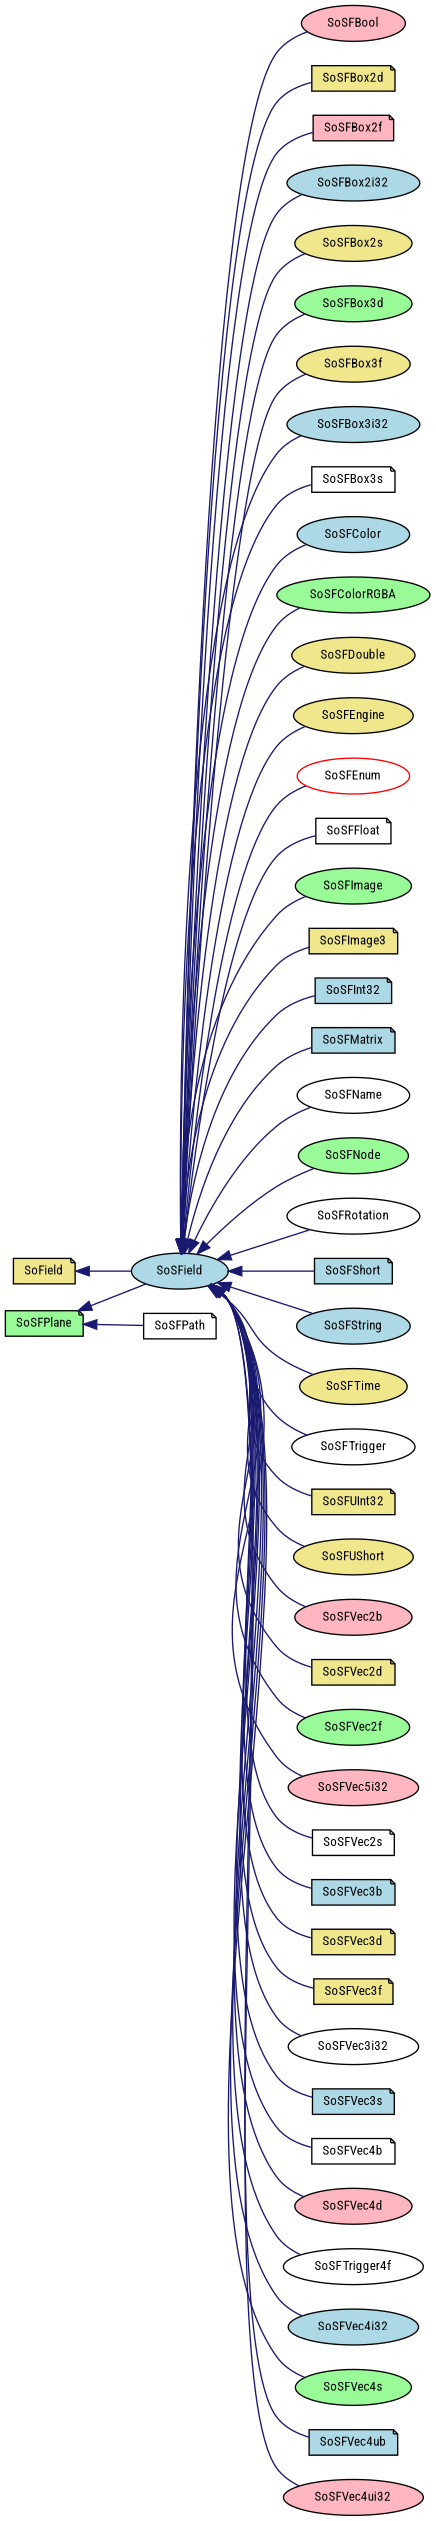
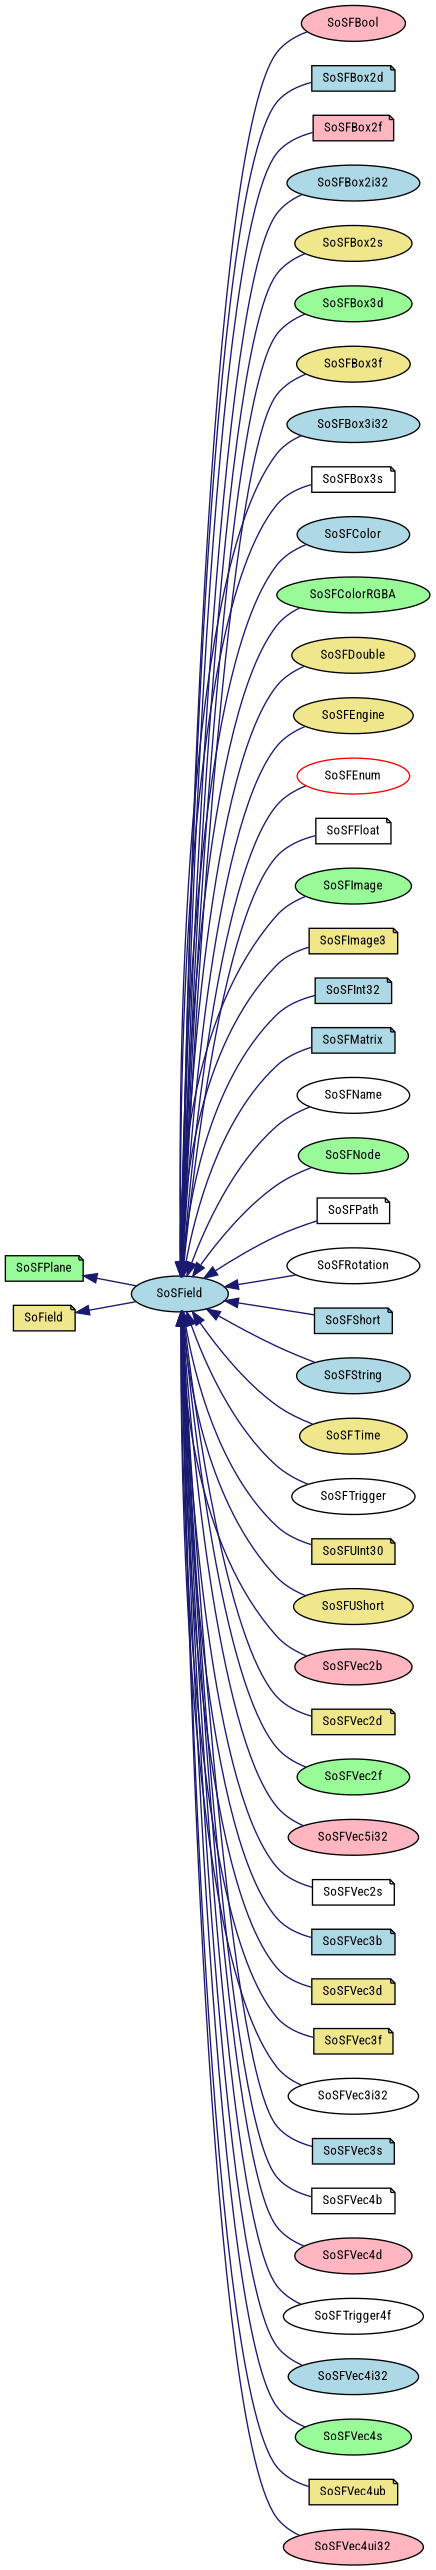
(353, 78) -> (353, 78)
(120, 1325) -> (264, 1242)
(353, 1502) -> (353, 1552)
(353, 2442) -> (353, 2492)
